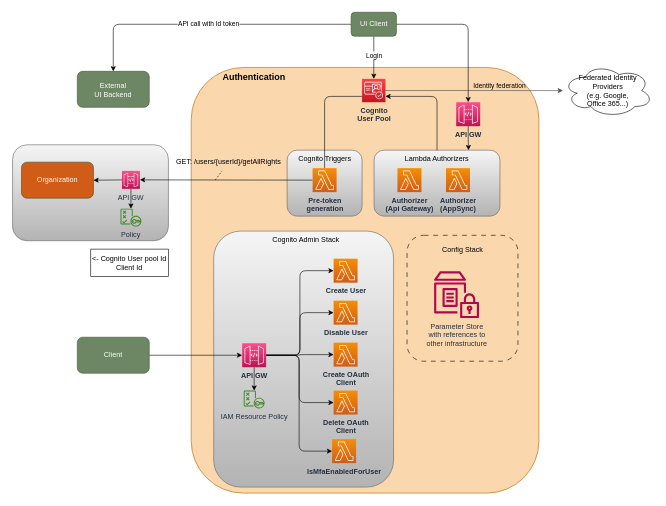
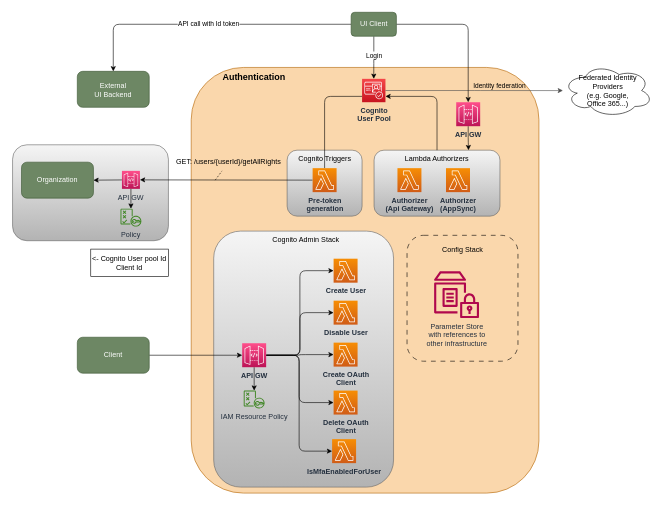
(57, 180) -> (57, 180)
